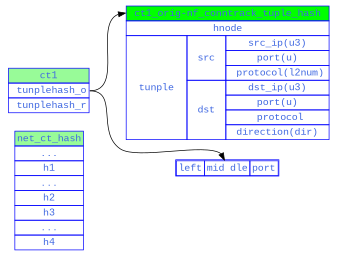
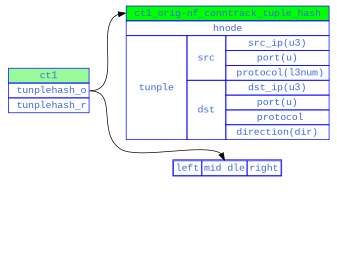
(277, 72) -> (277, 72)
(264, 168) -> (264, 168)
(49, 191) -> none
